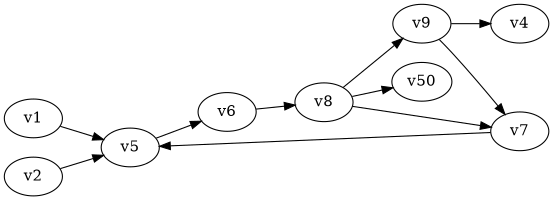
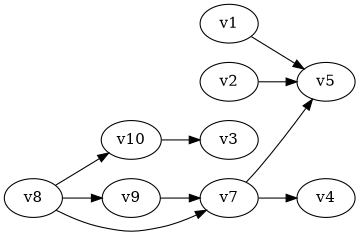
(465, 24) -> (272, 198)
(422, 82) -> (131, 140)
(227, 112) -> none
none -> (229, 140)
